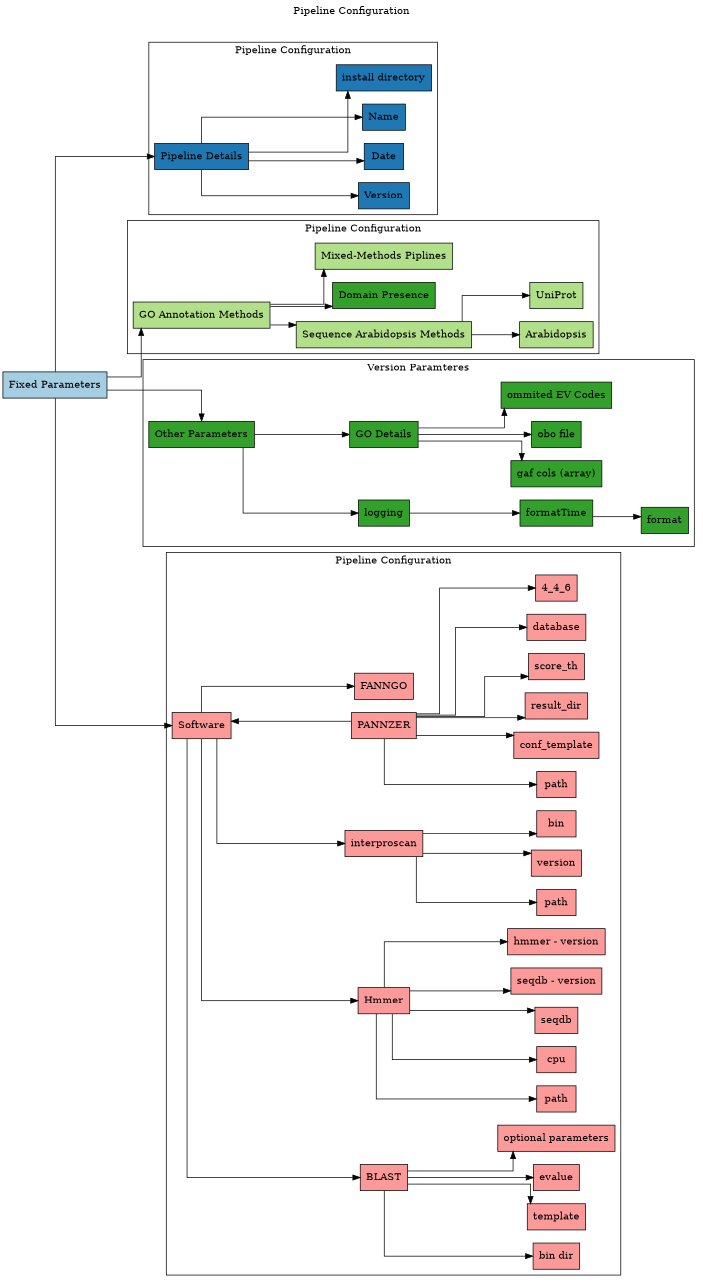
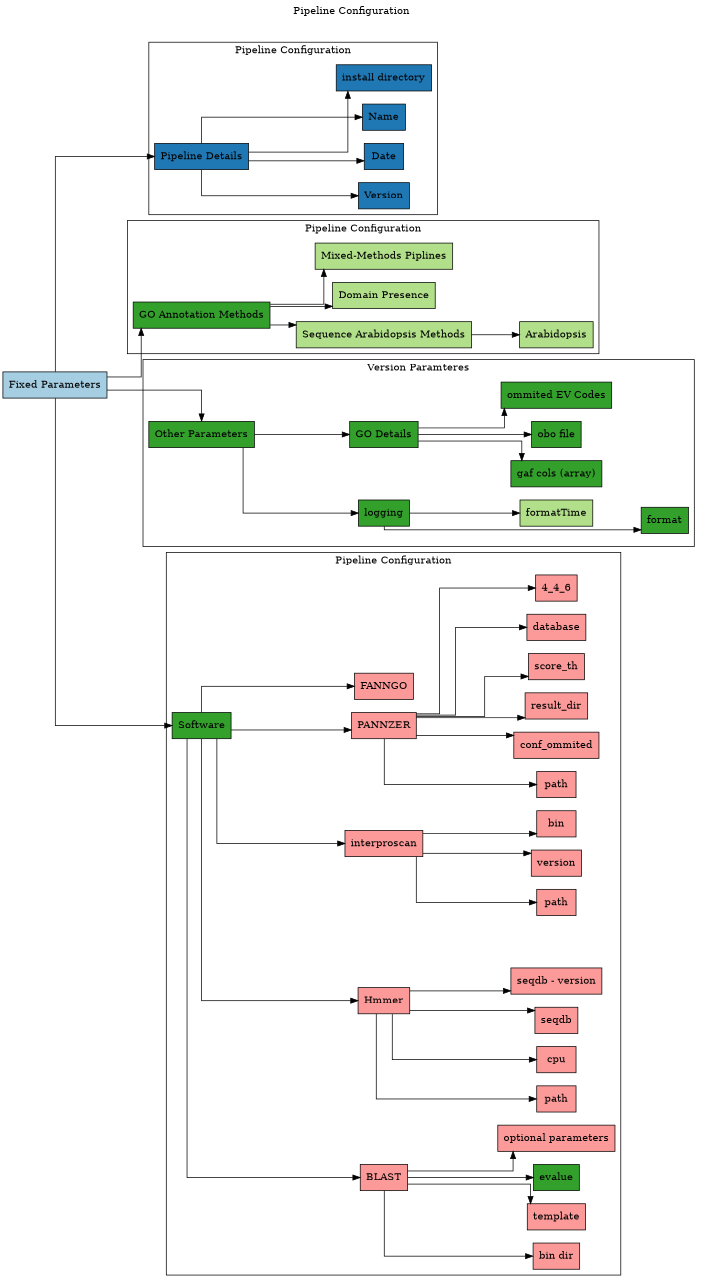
(384, 295) -> (384, 295)
(556, 295) -> none
(202, 315) -> (202, 315)
(556, 513) -> (556, 513)
(613, 517) -> (507, 530)
(295, 721) -> (288, 730)
(202, 726) -> (202, 726)
(556, 745) -> (556, 745)
(556, 942) -> none
(556, 1178) -> (556, 1178)
